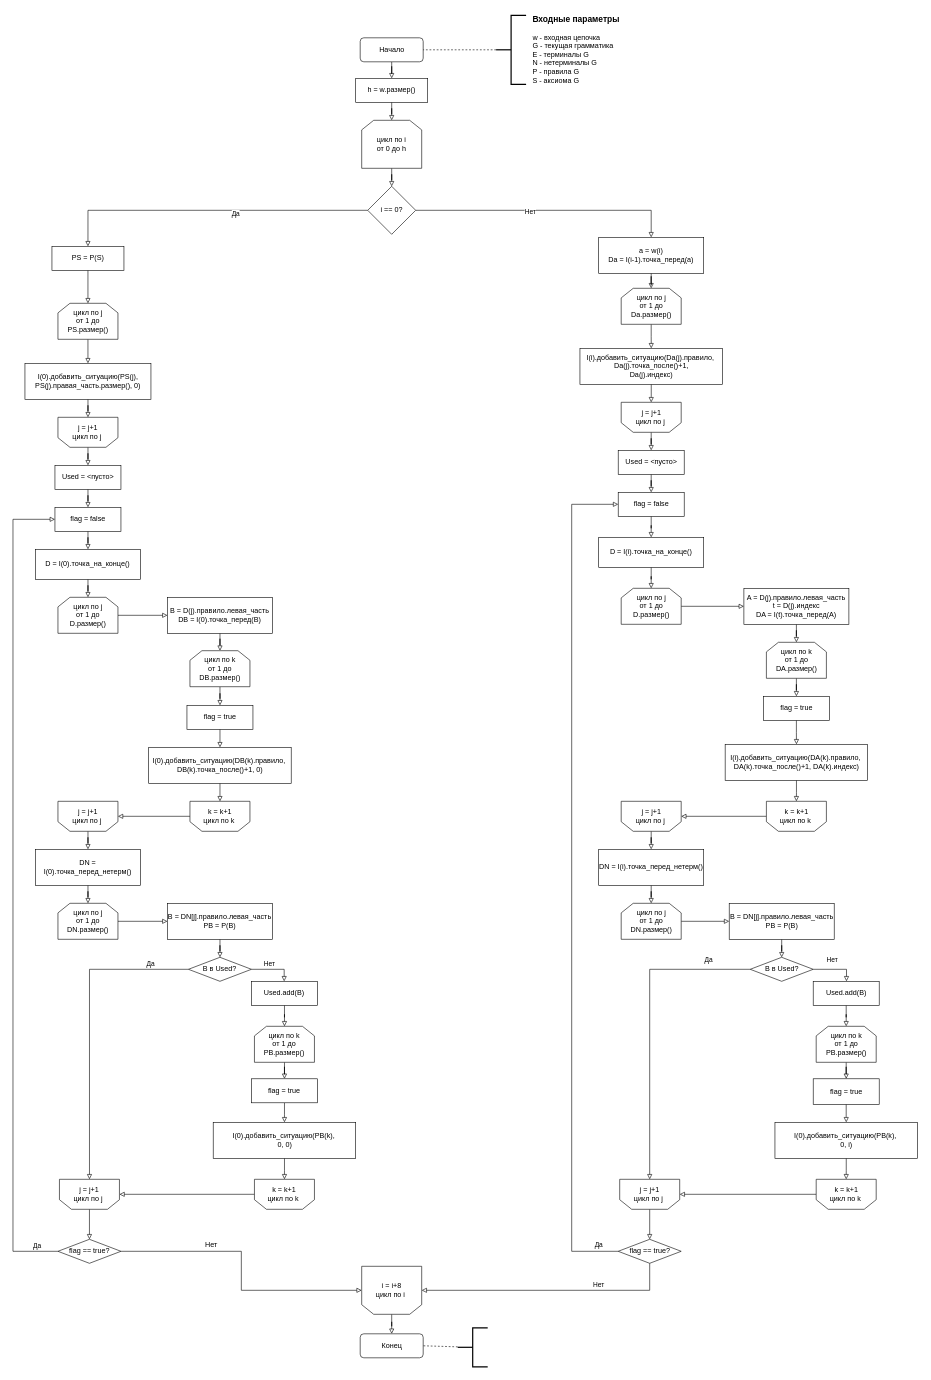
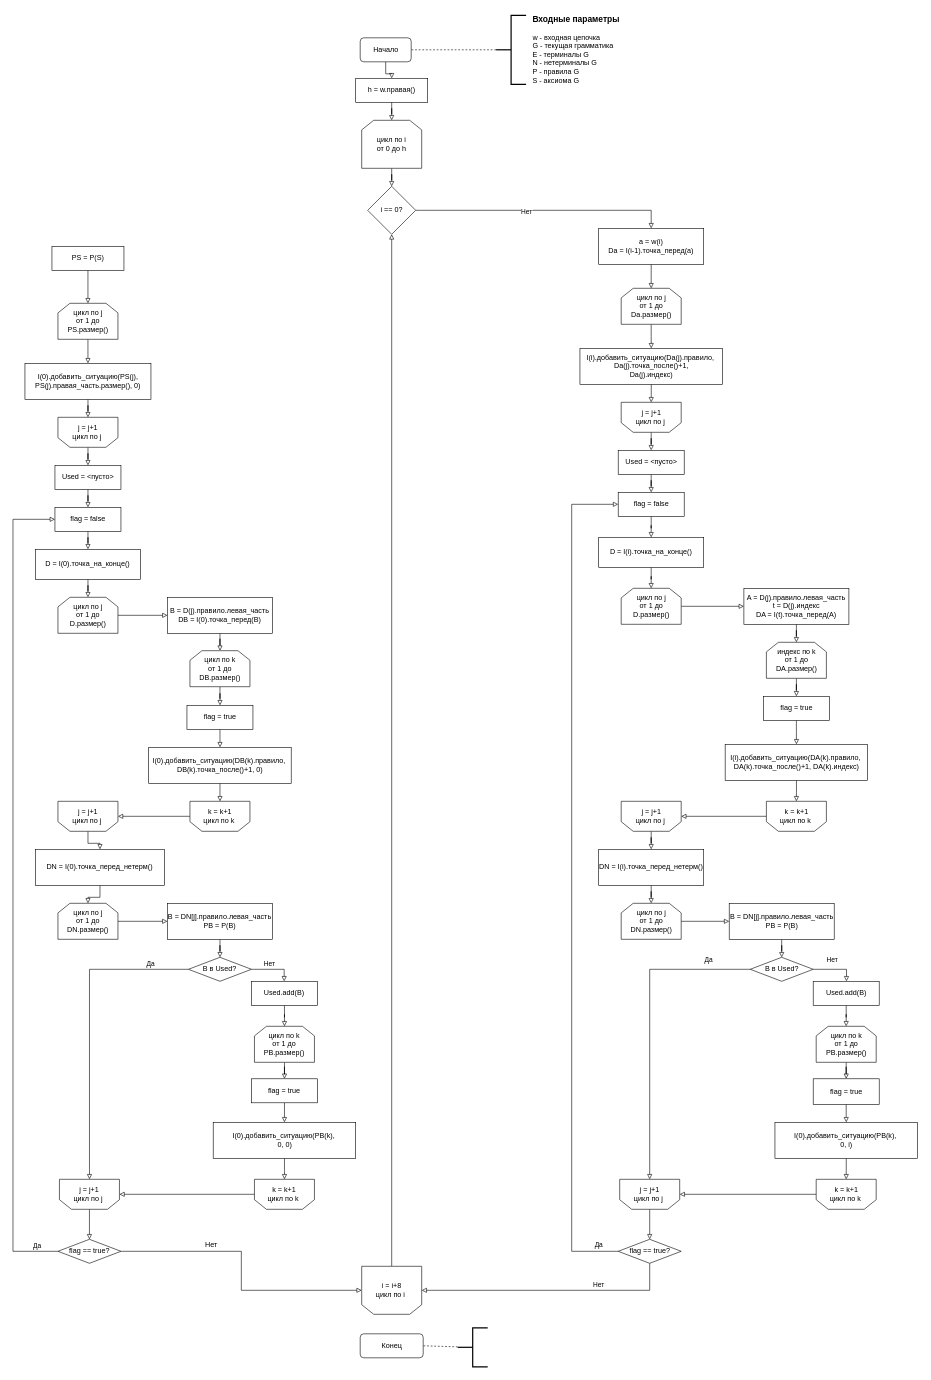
(392, 50) -> (386, 50)
(392, 90) -> (392, 90)
(227, 210) -> none
(651, 255) -> (651, 246)
(797, 660) -> (797, 660)
(88, 867) -> (100, 867)
(392, 1325) -> (392, 753)
